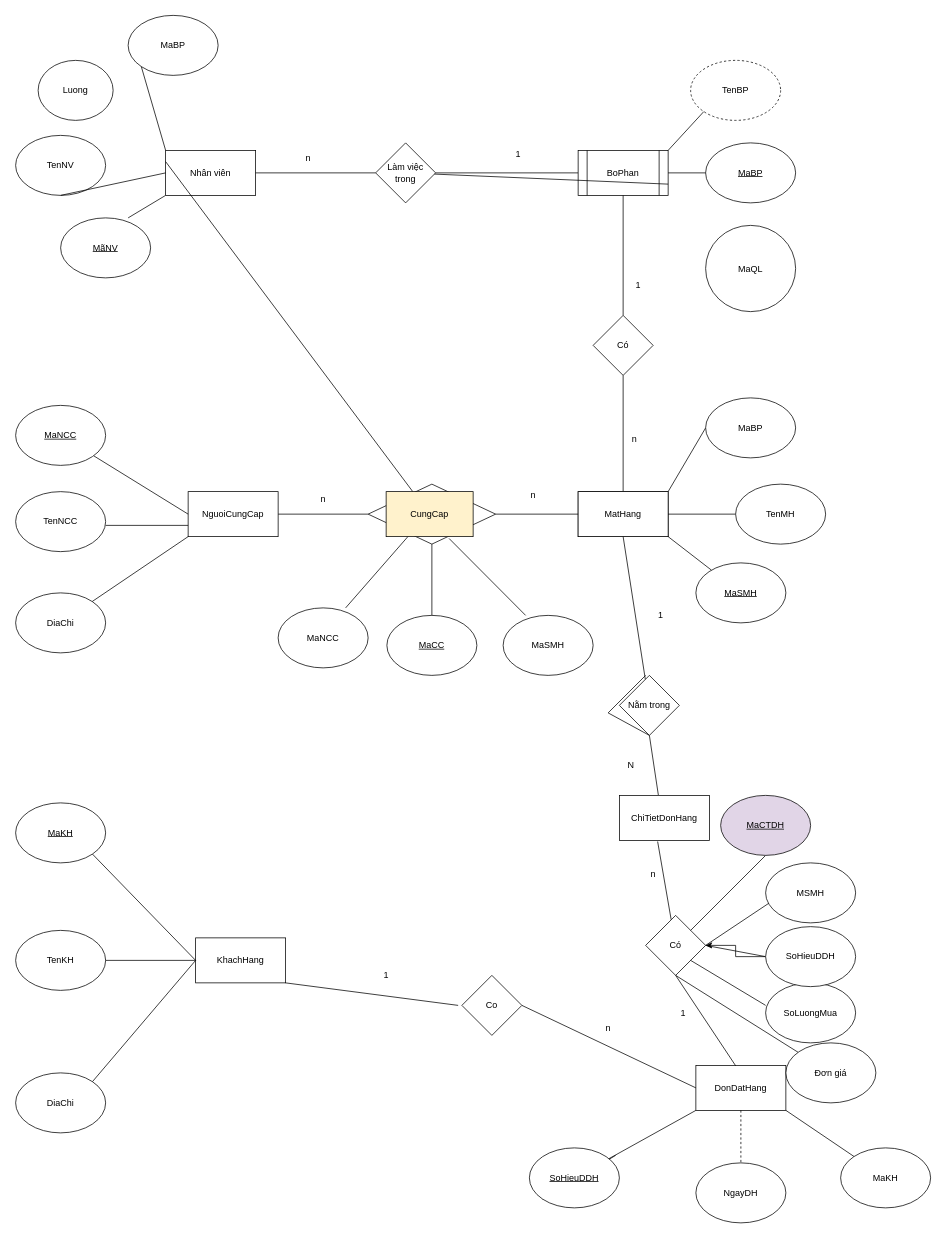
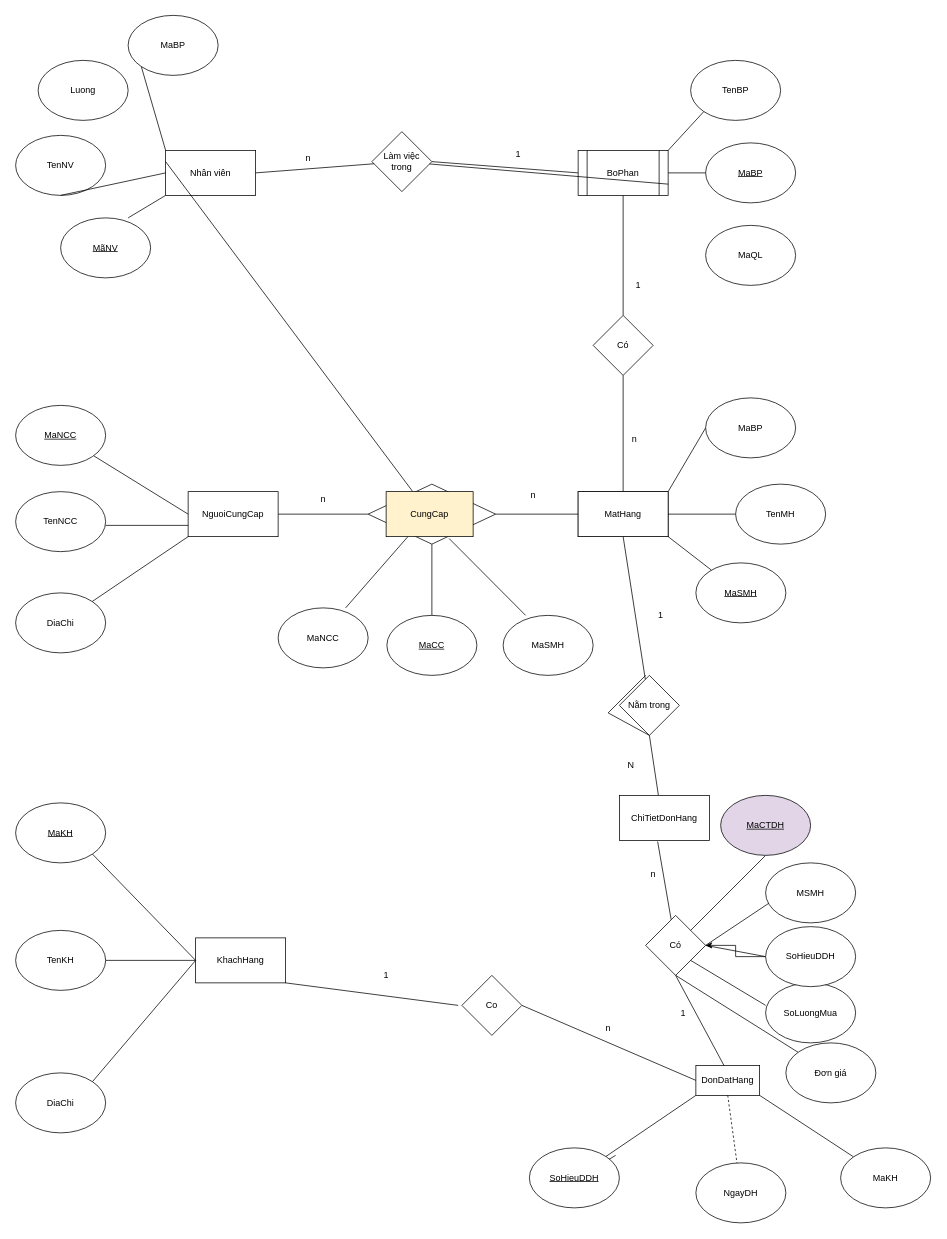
(75, 90) -> (83, 90)
(735, 90) -> (735, 90)
(405, 173) -> (402, 162)
(750, 269) -> (750, 255)
(741, 1088) -> (728, 1080)
